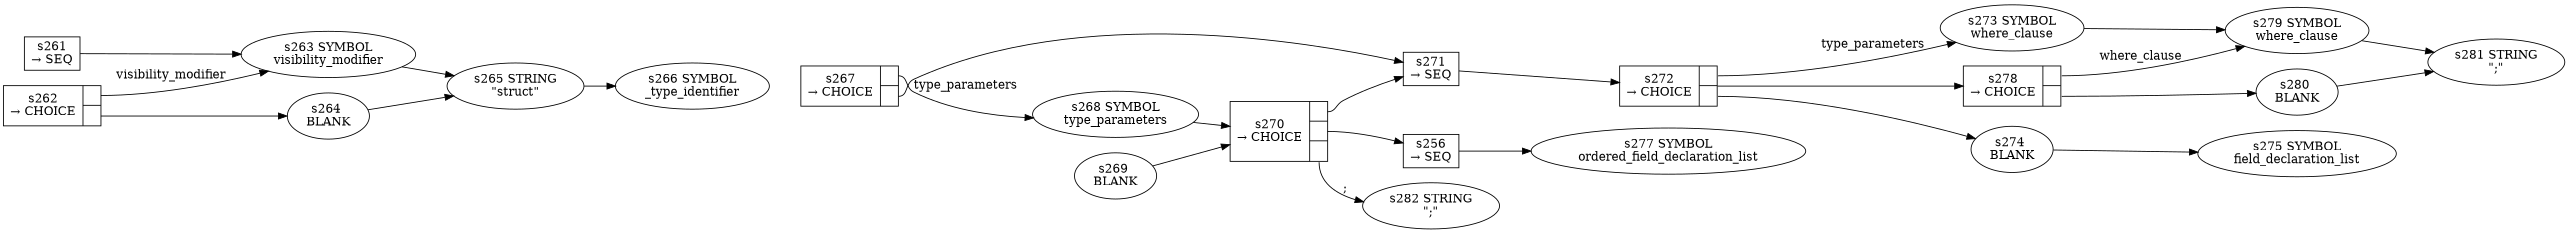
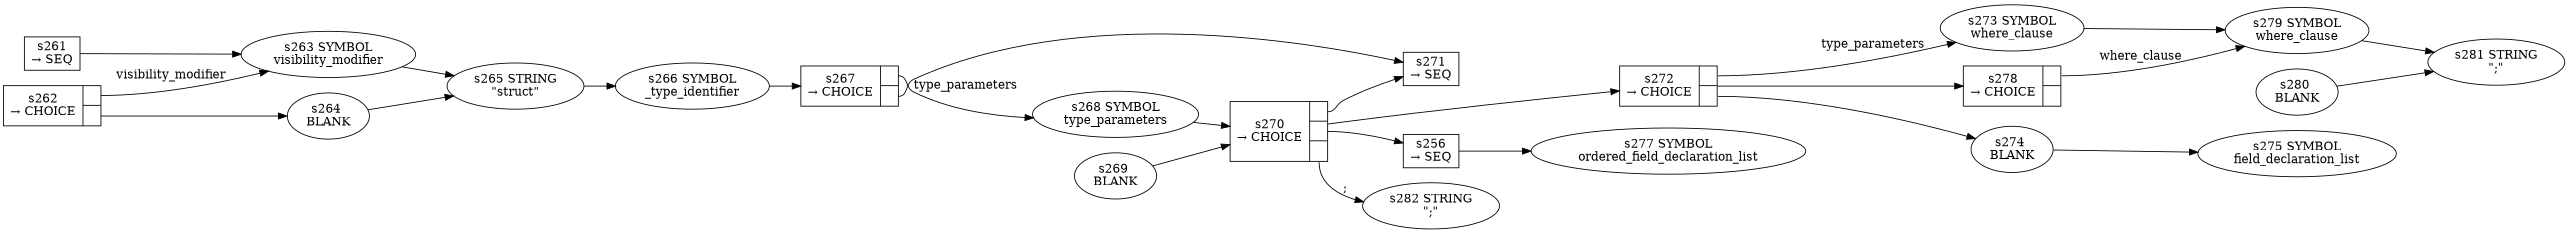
(1535, 76) -> (1469, 107)
none -> (781, 86)
(2154, 95) -> none
